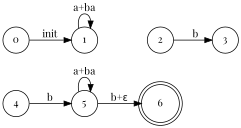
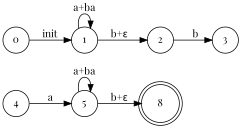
none -> (119, 40)
(50, 98) -> (50, 98)
(160, 104) -> (160, 104)
